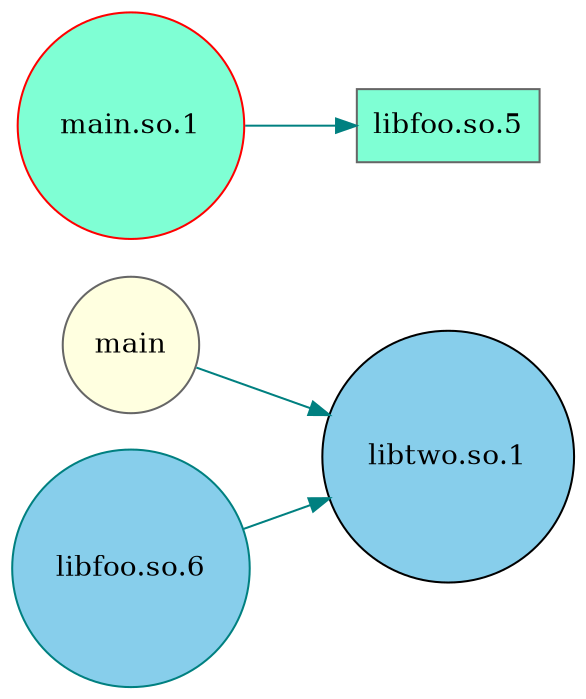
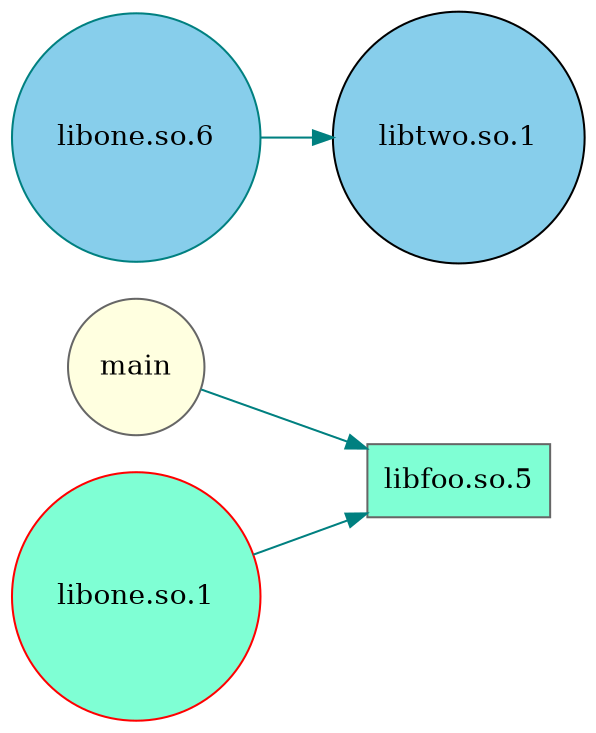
(131, 126) -> (136, 596)
(253, 388) -> (274, 416)
(131, 568) -> (136, 138)
